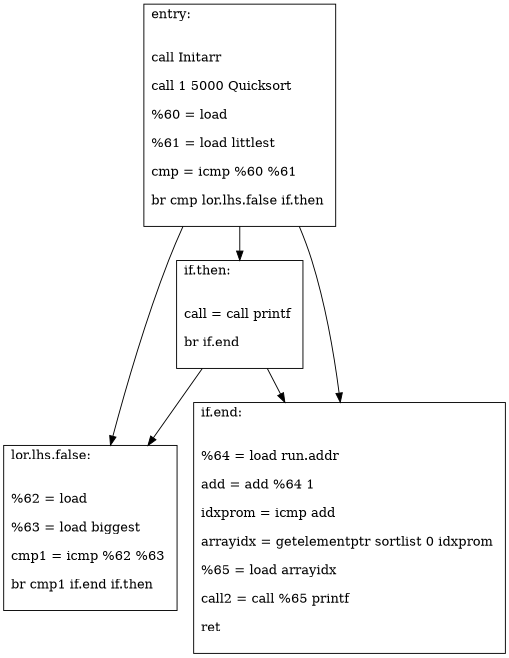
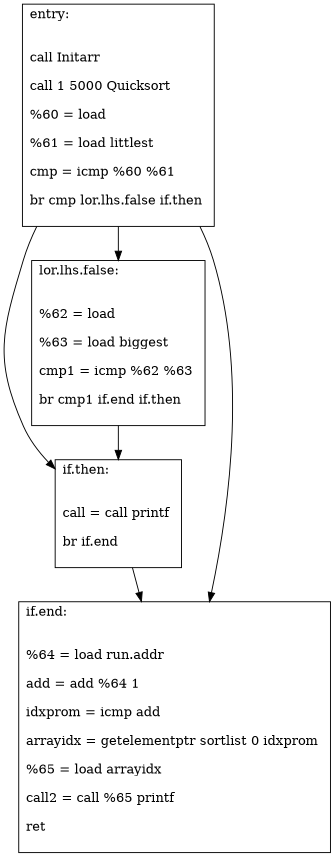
(178, 403) -> (118, 438)
